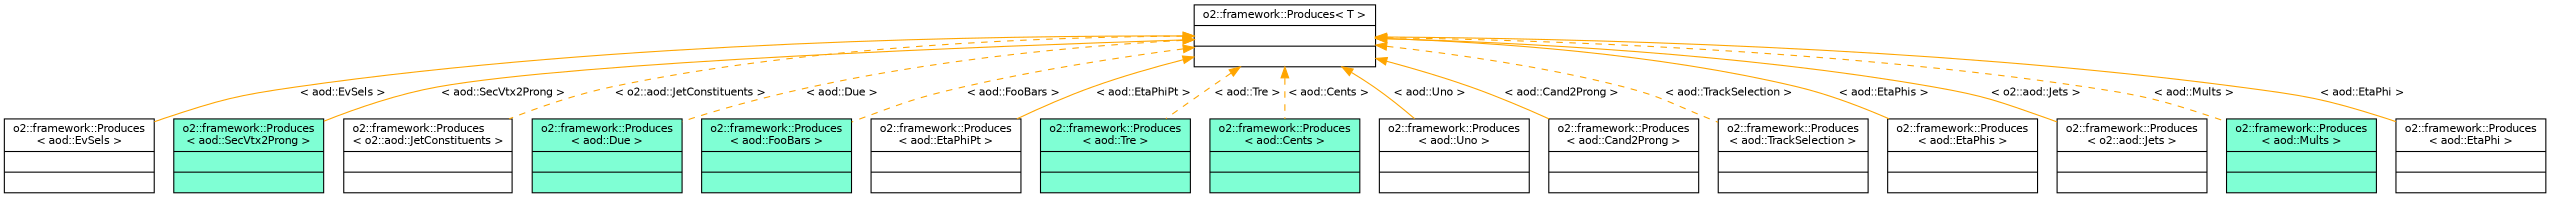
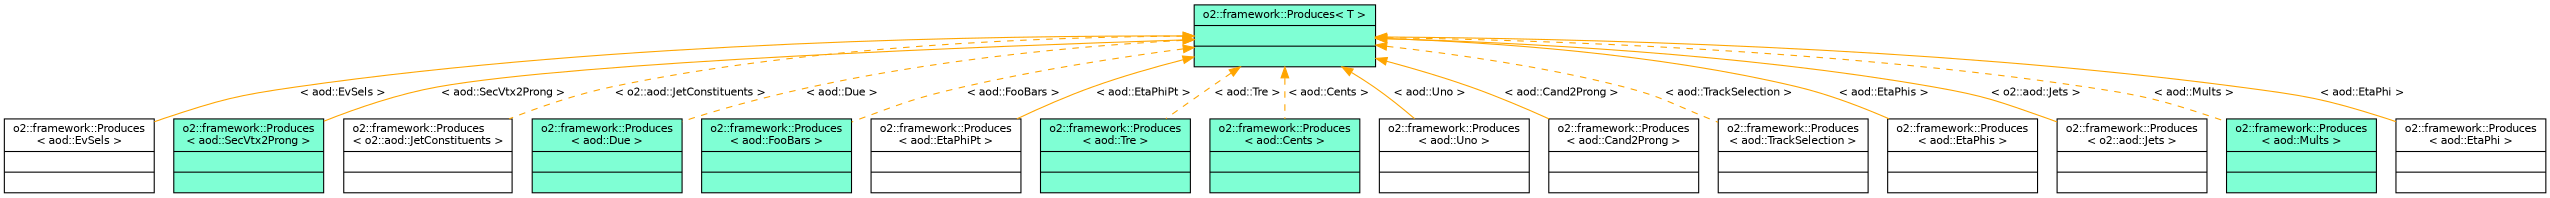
(1285, 36) -> (1285, 36)
